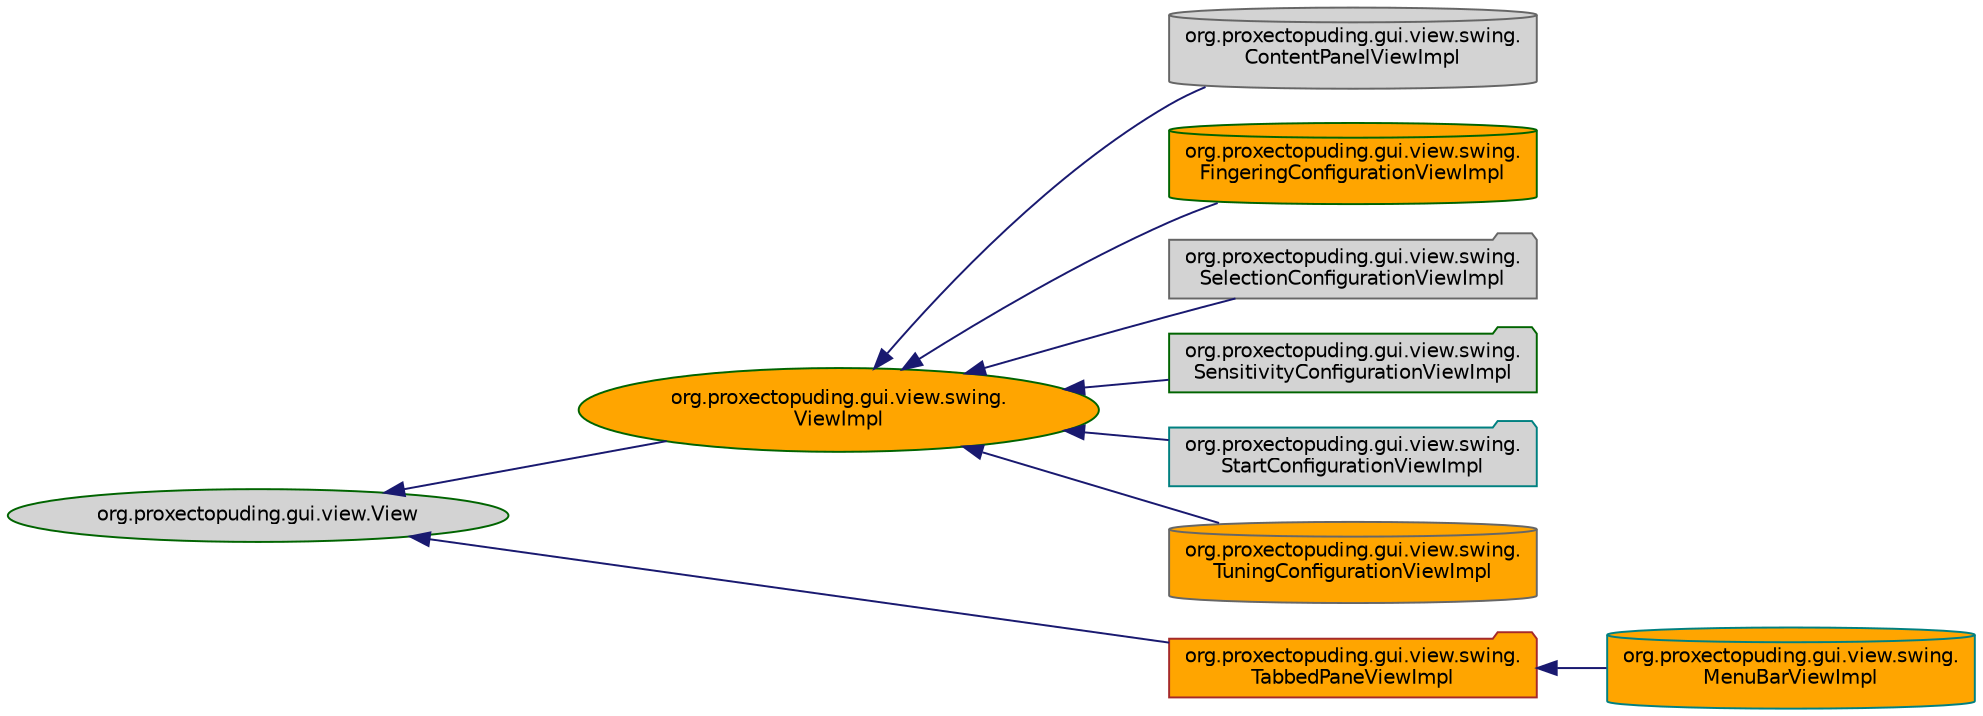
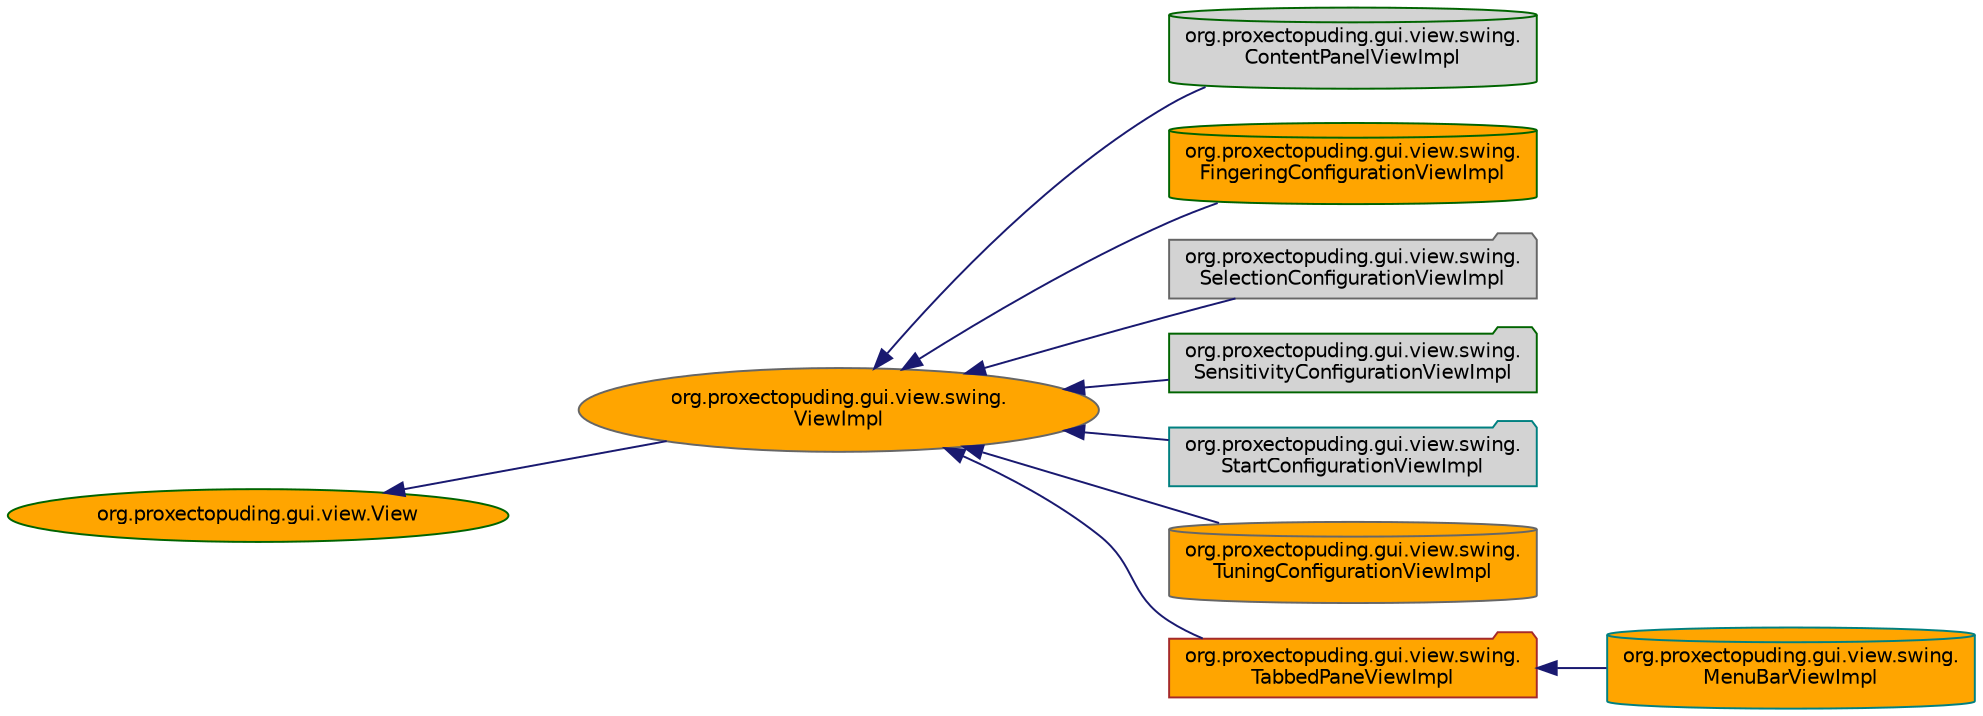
(1353, 48) -> (1353, 48)
(839, 410) -> (839, 410)
(258, 516) -> (258, 516)
(799, 591) -> (1096, 533)
